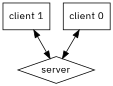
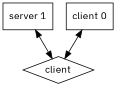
(26, 16) -> (28, 16)
(56, 70) -> (58, 70)
